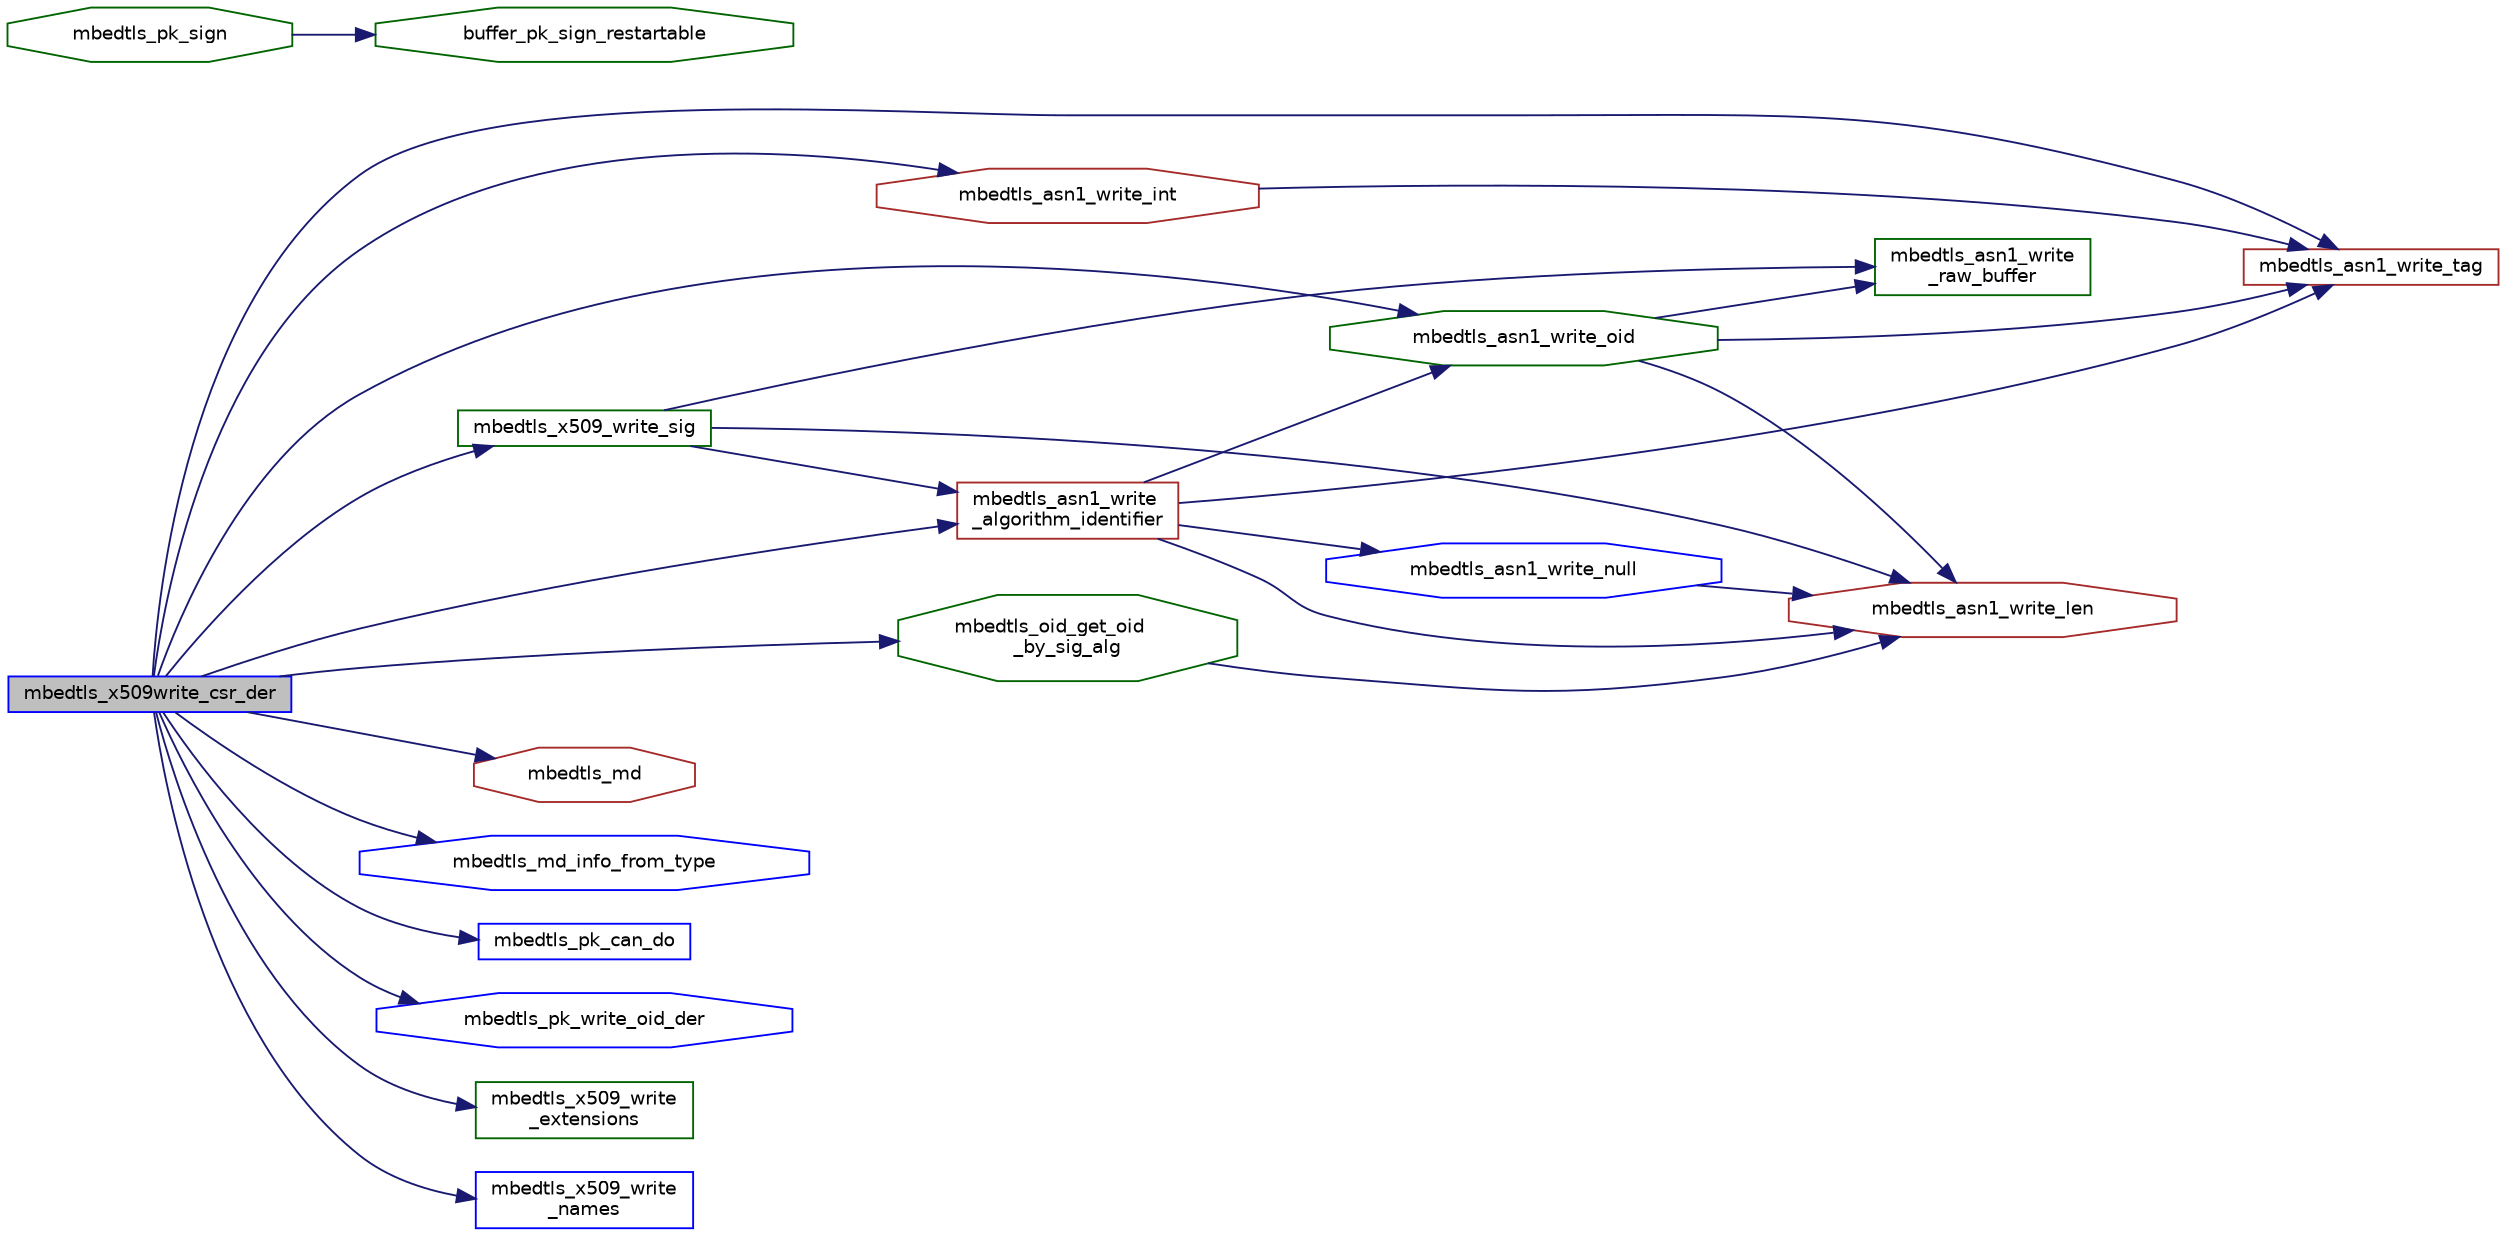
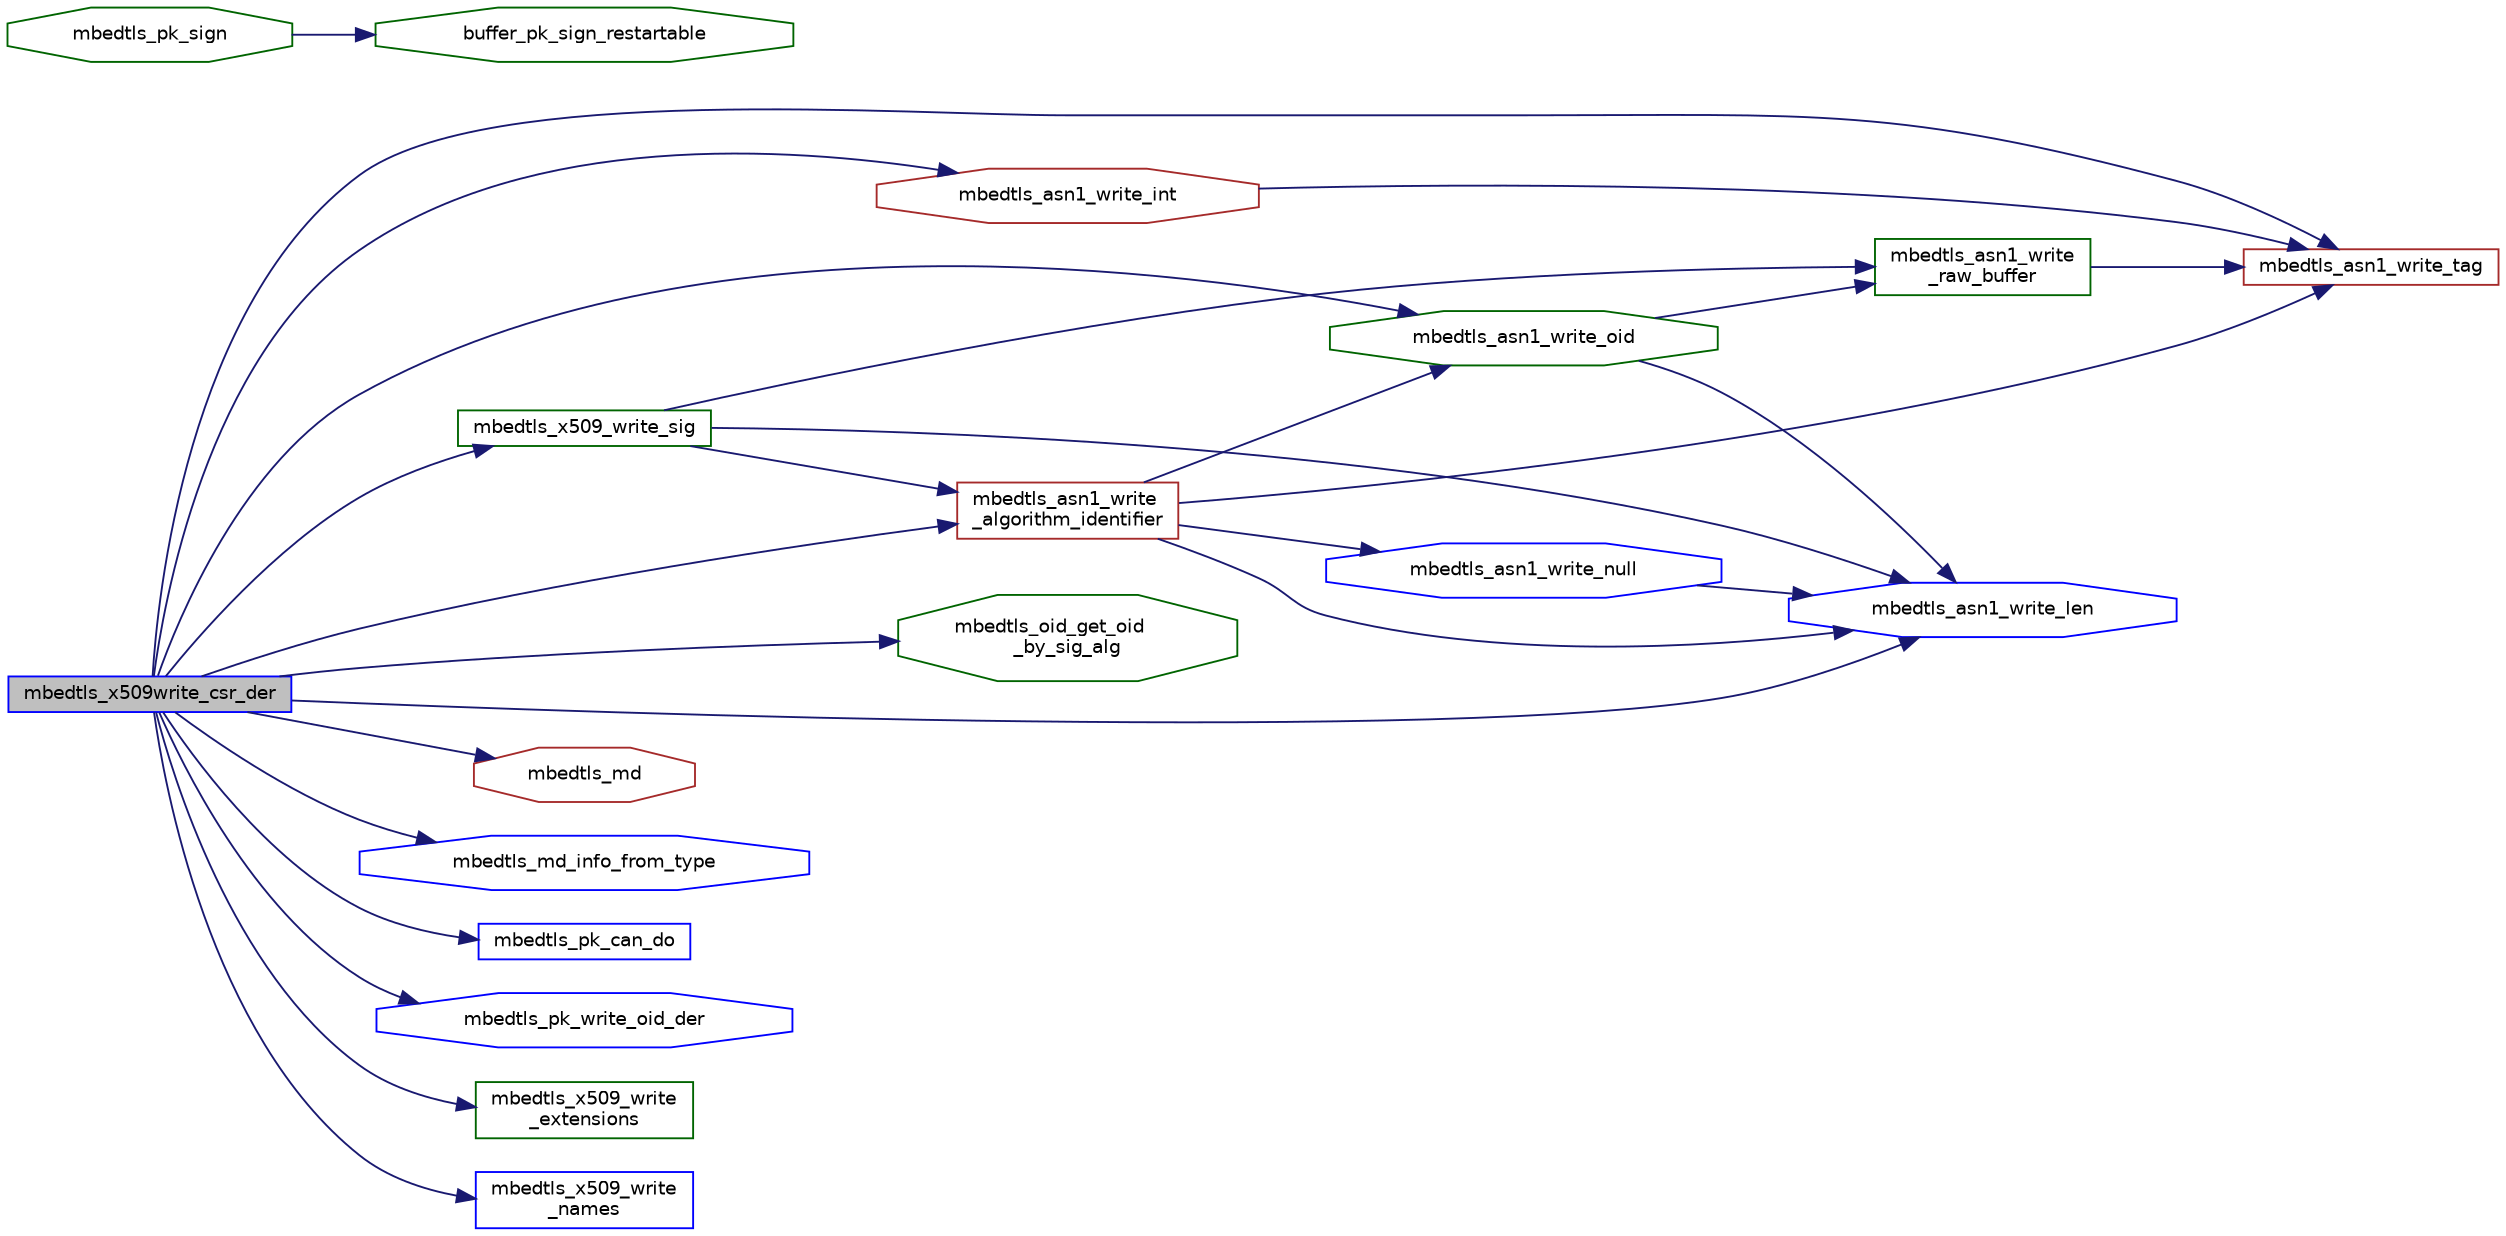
(2004, 329) -> (2158, 267)
(1983, 610) -> (1983, 610)
(1546, 691) -> (1101, 722)
